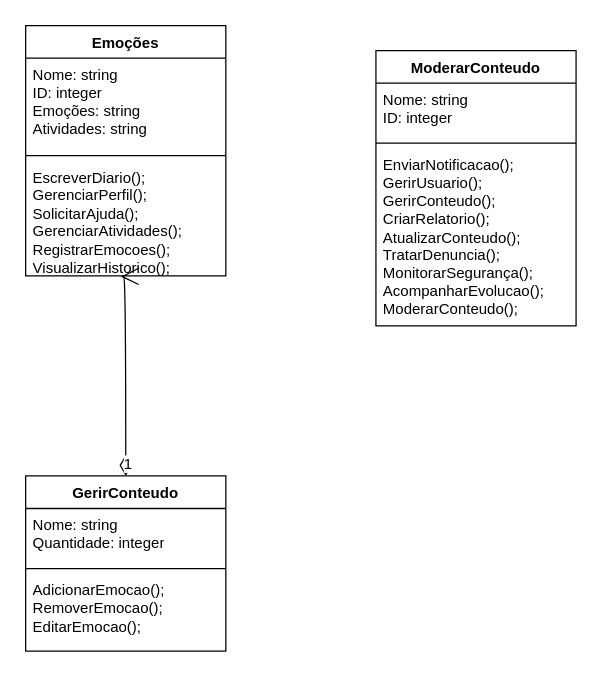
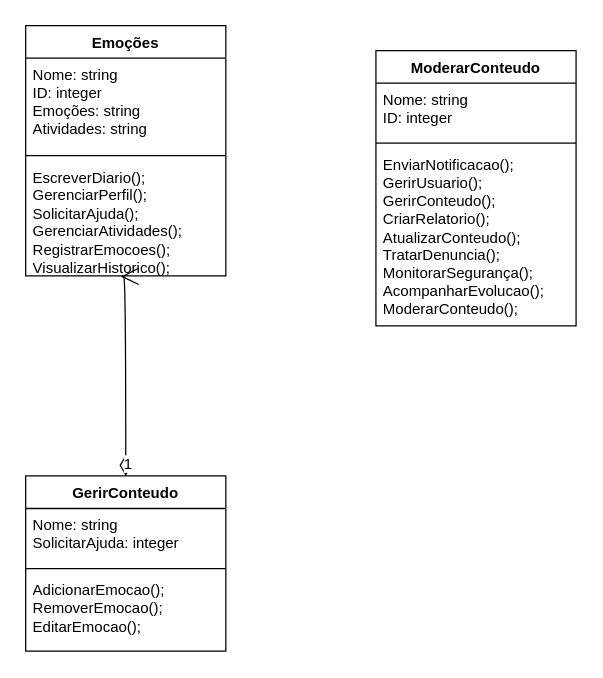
(105, 535) -> (118, 535)
